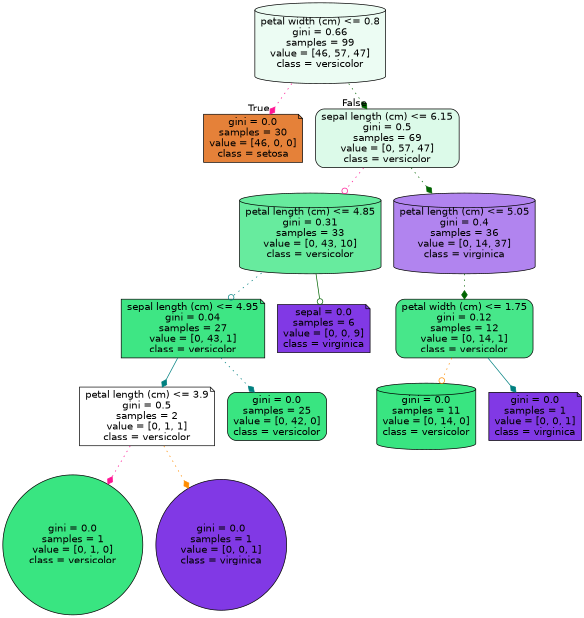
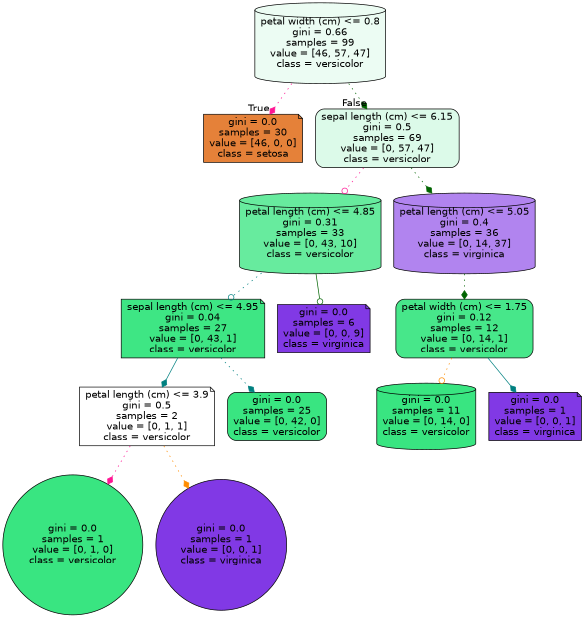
(324, 329) -> (324, 329)
